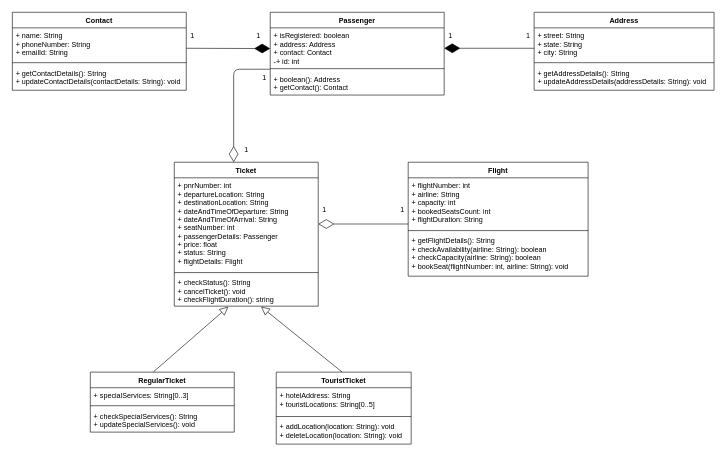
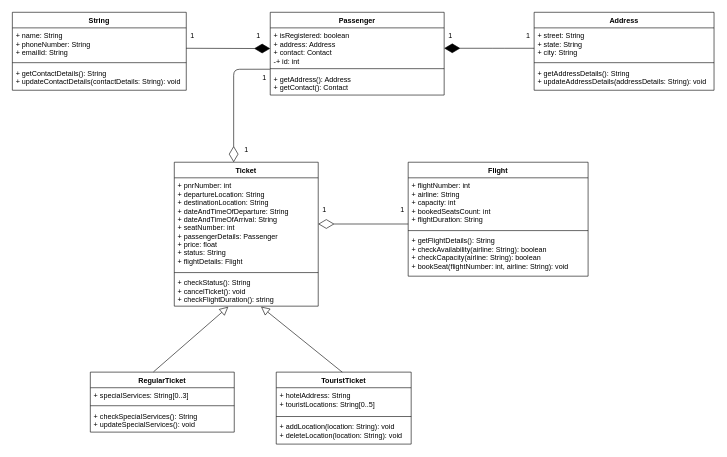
(99, 20) -> (99, 20)
(310, 79) -> (317, 79)
